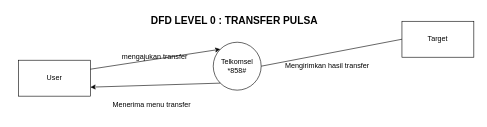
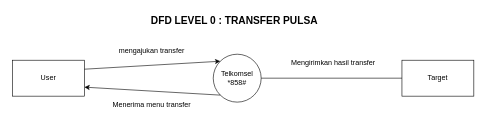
(438, 39) -> (438, 78)
(155, 57) -> (152, 51)
(237, 66) -> (237, 78)
(327, 66) -> (333, 63)
(54, 78) -> (48, 78)
